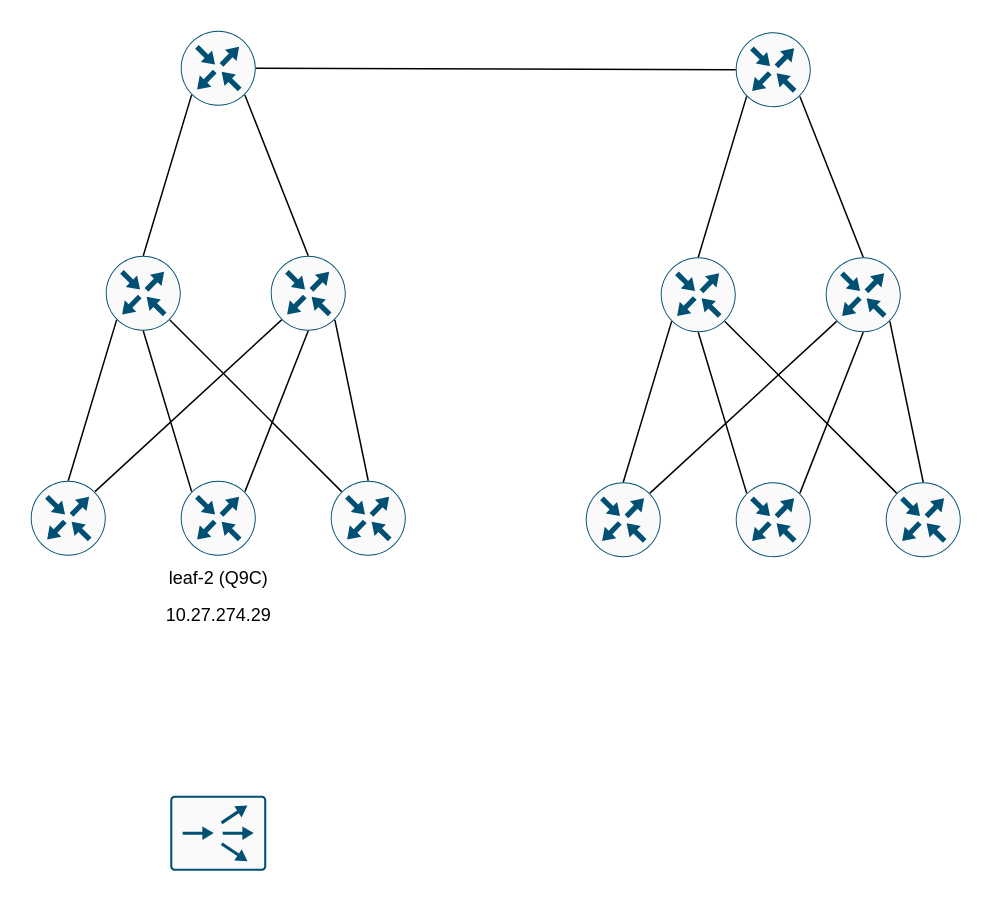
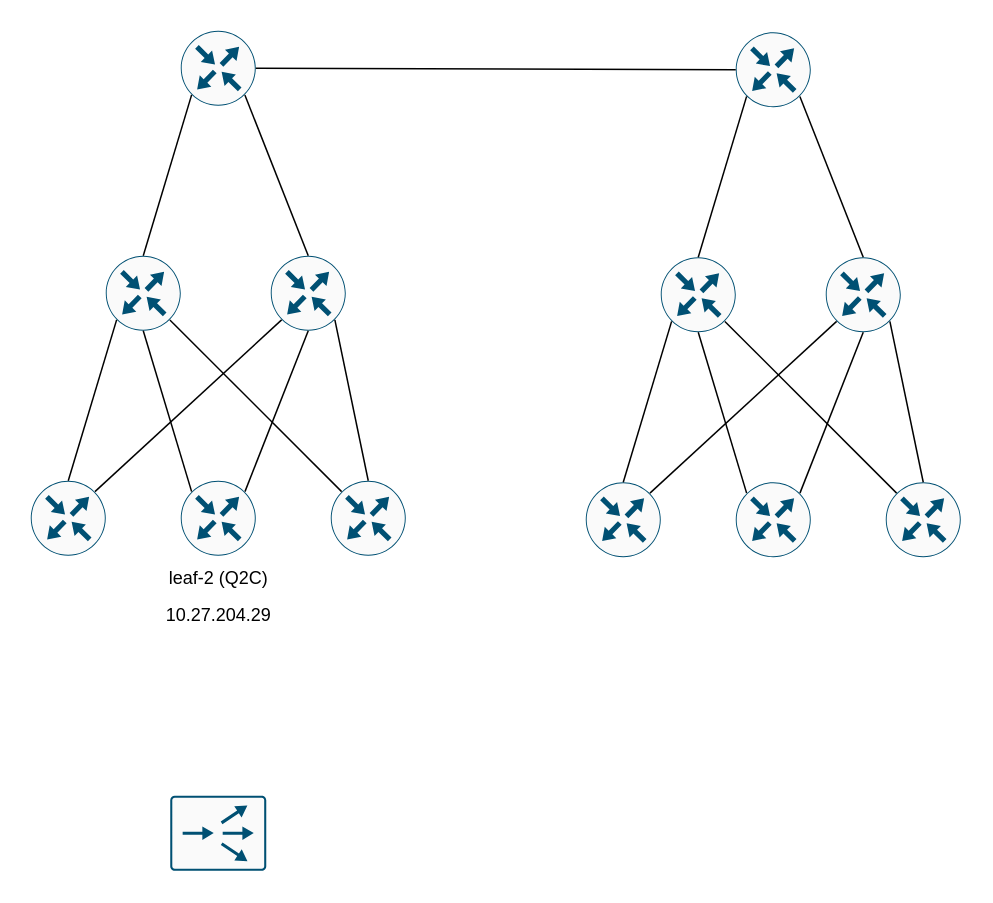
(219, 578) -> (219, 578)
(219, 616) -> (219, 616)
